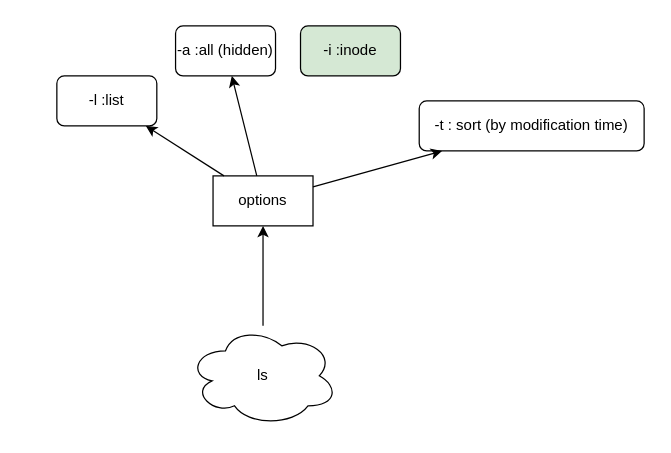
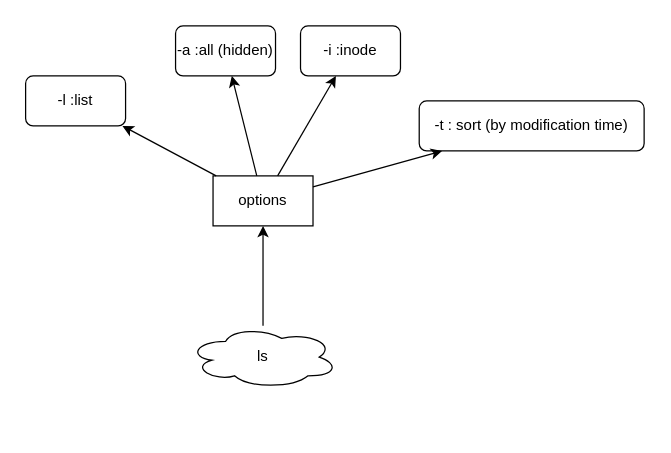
(351, 51) -> (351, 51)
(107, 101) -> (76, 101)
none -> (305, 129)
(263, 376) -> (263, 357)
